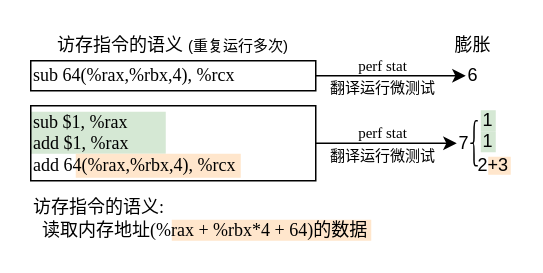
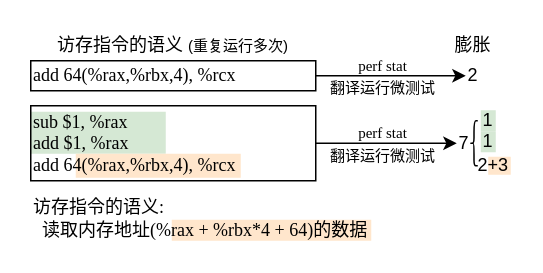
(148, 76) -> (148, 76)
(473, 76) -> (473, 76)
